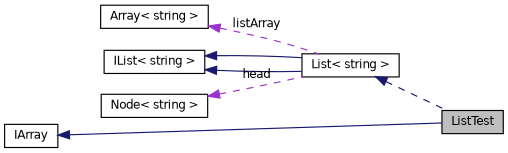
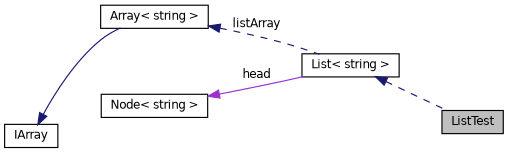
(270, 39) -> (270, 39)
(154, 62) -> none
(262, 86) -> (262, 86)
(256, 129) -> (76, 65)
